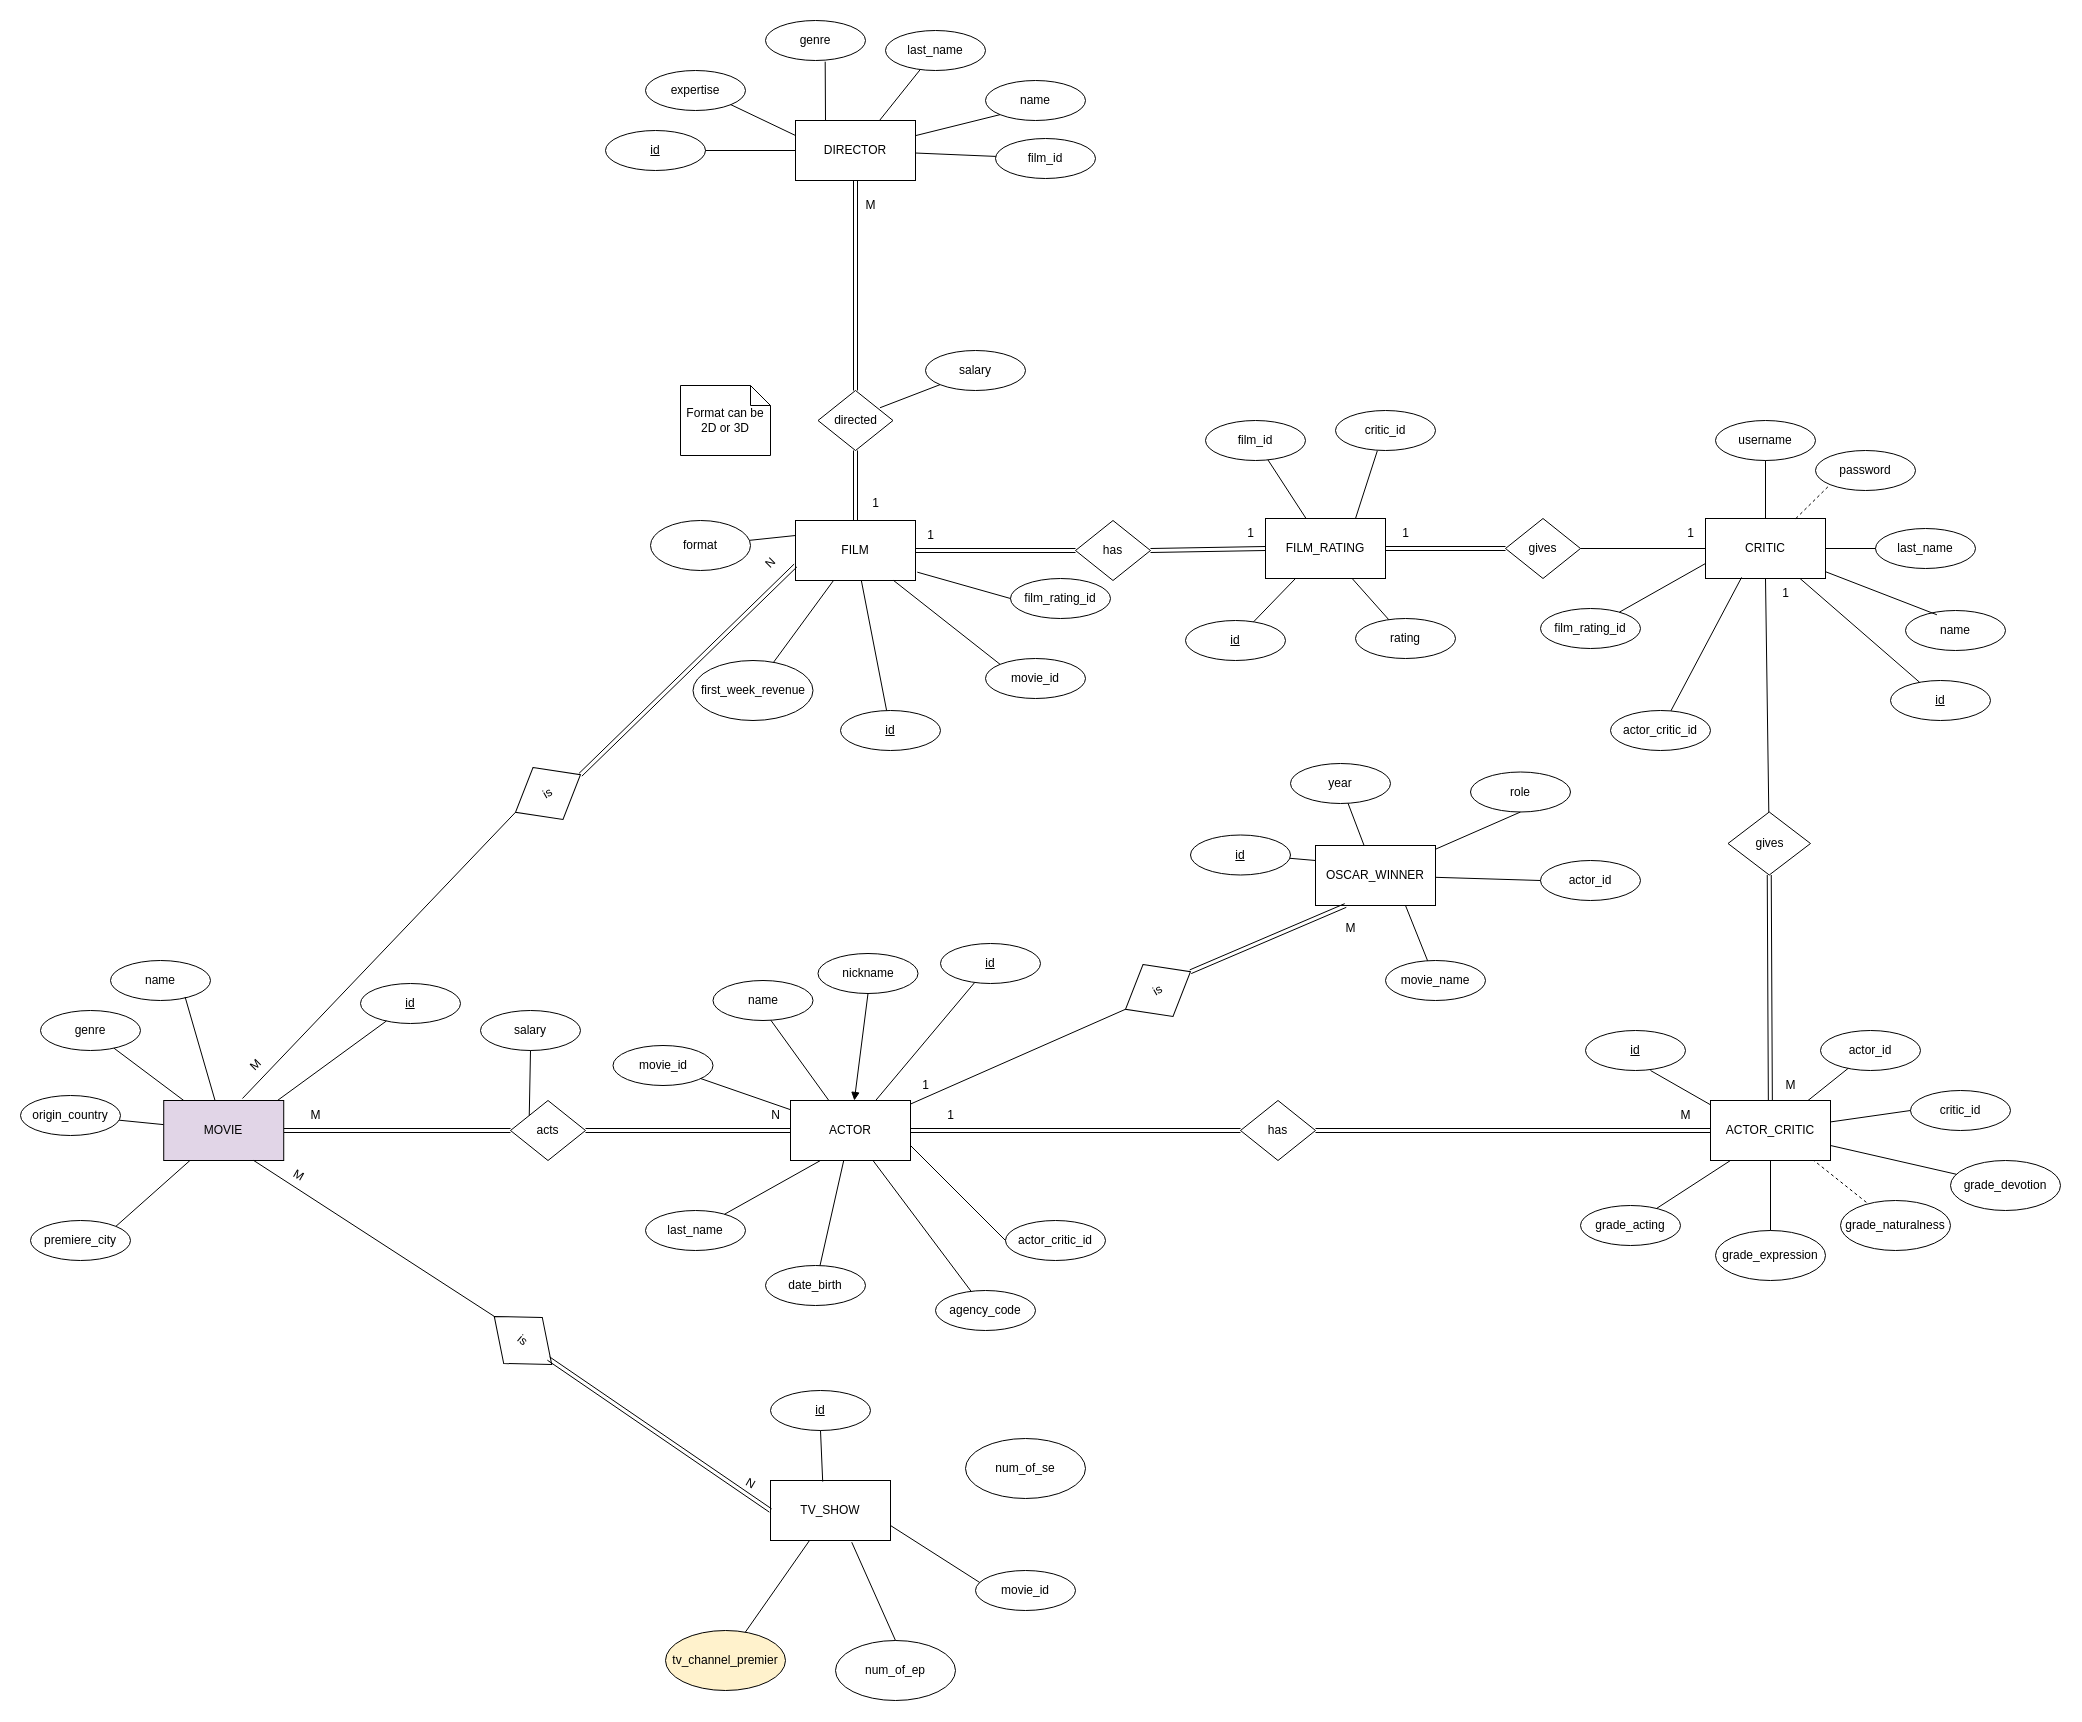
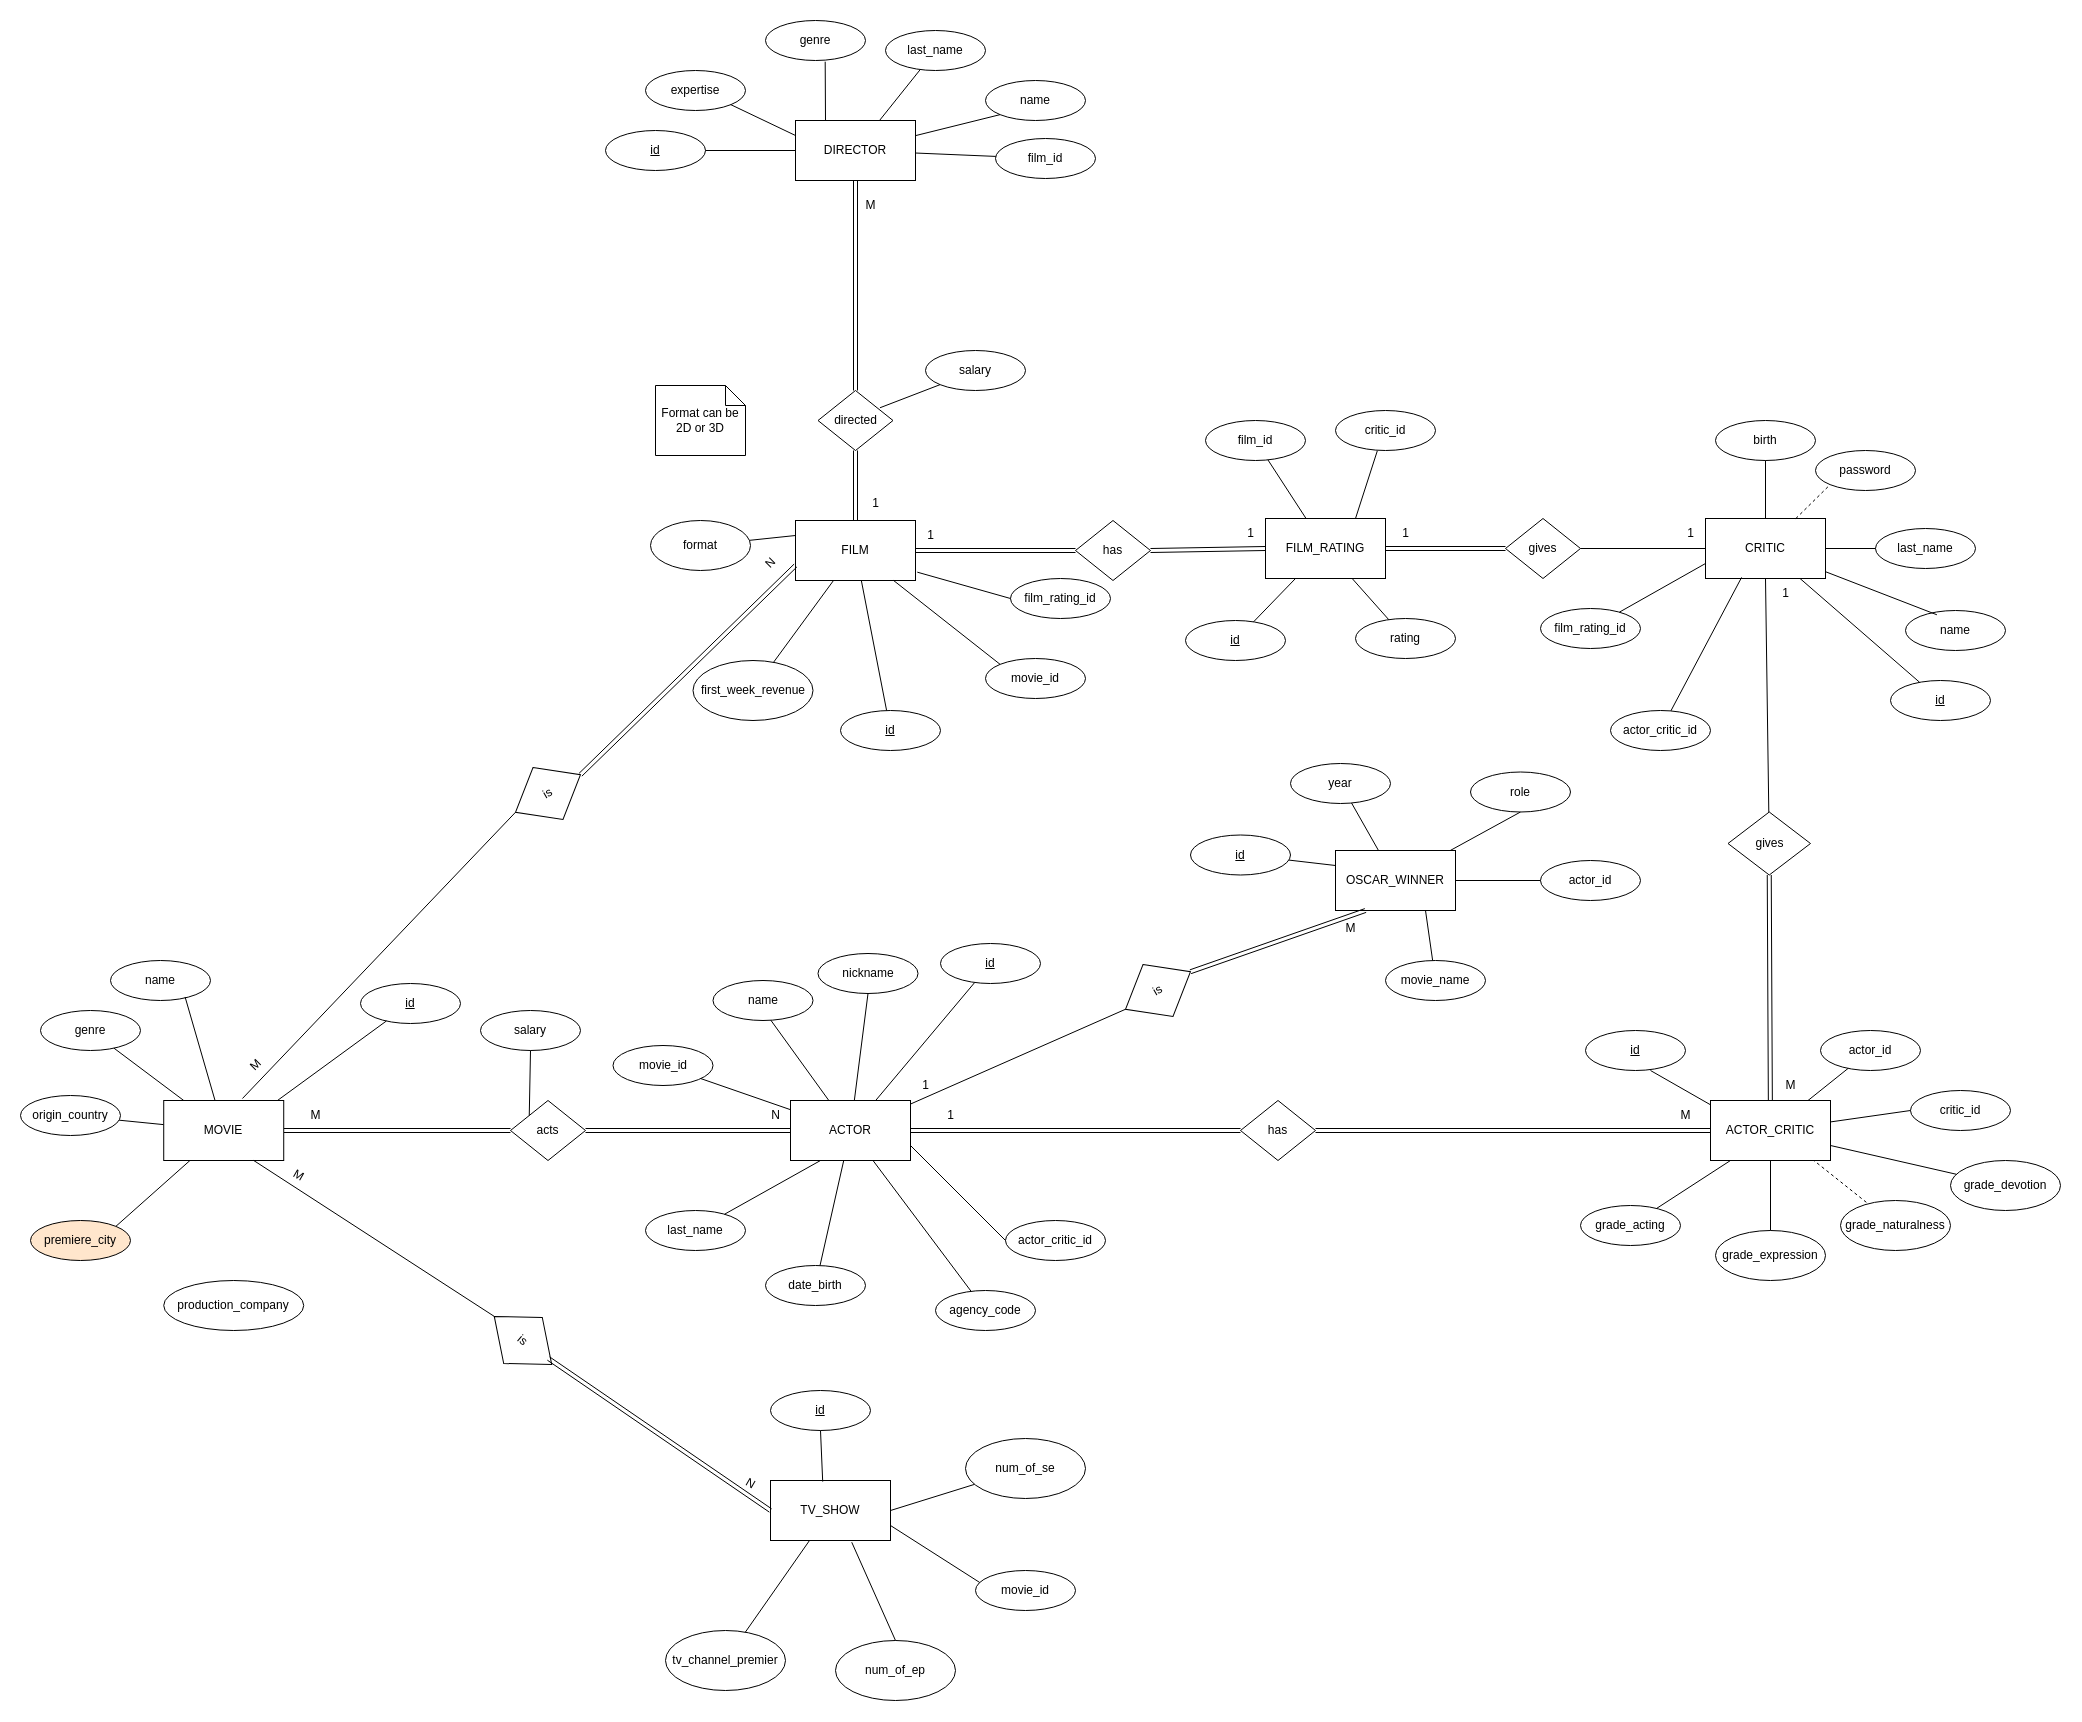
(726, 421) -> (701, 421)
(1766, 441) -> (1766, 441)
(1376, 876) -> (1396, 881)
(855, 1091) -> (855, 1095)
(224, 1131) -> (224, 1131)
(81, 1241) -> (81, 1241)
none -> (234, 1306)
none -> (933, 1497)
(726, 1661) -> (726, 1661)
